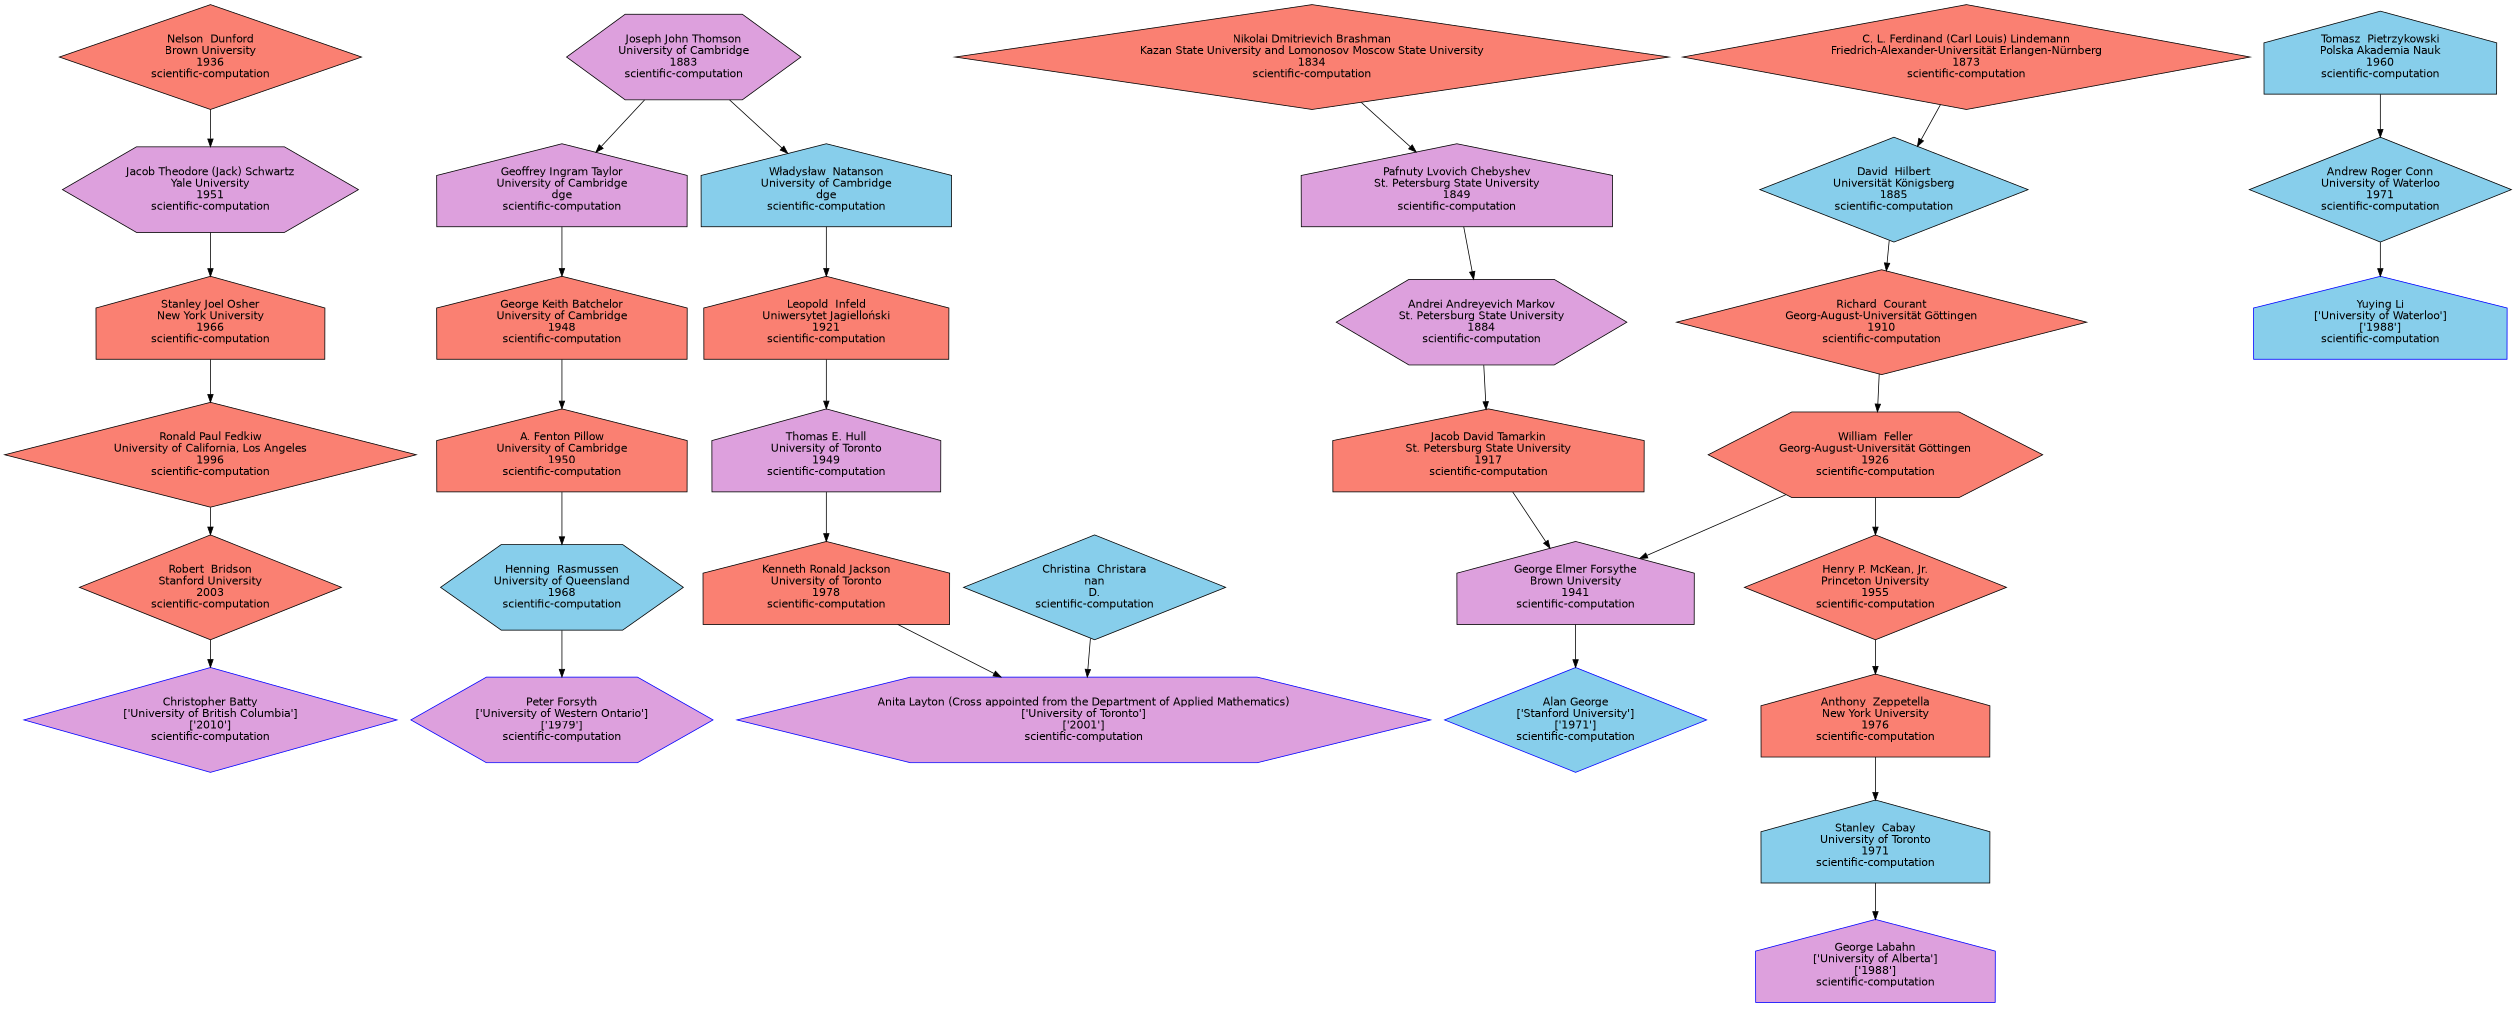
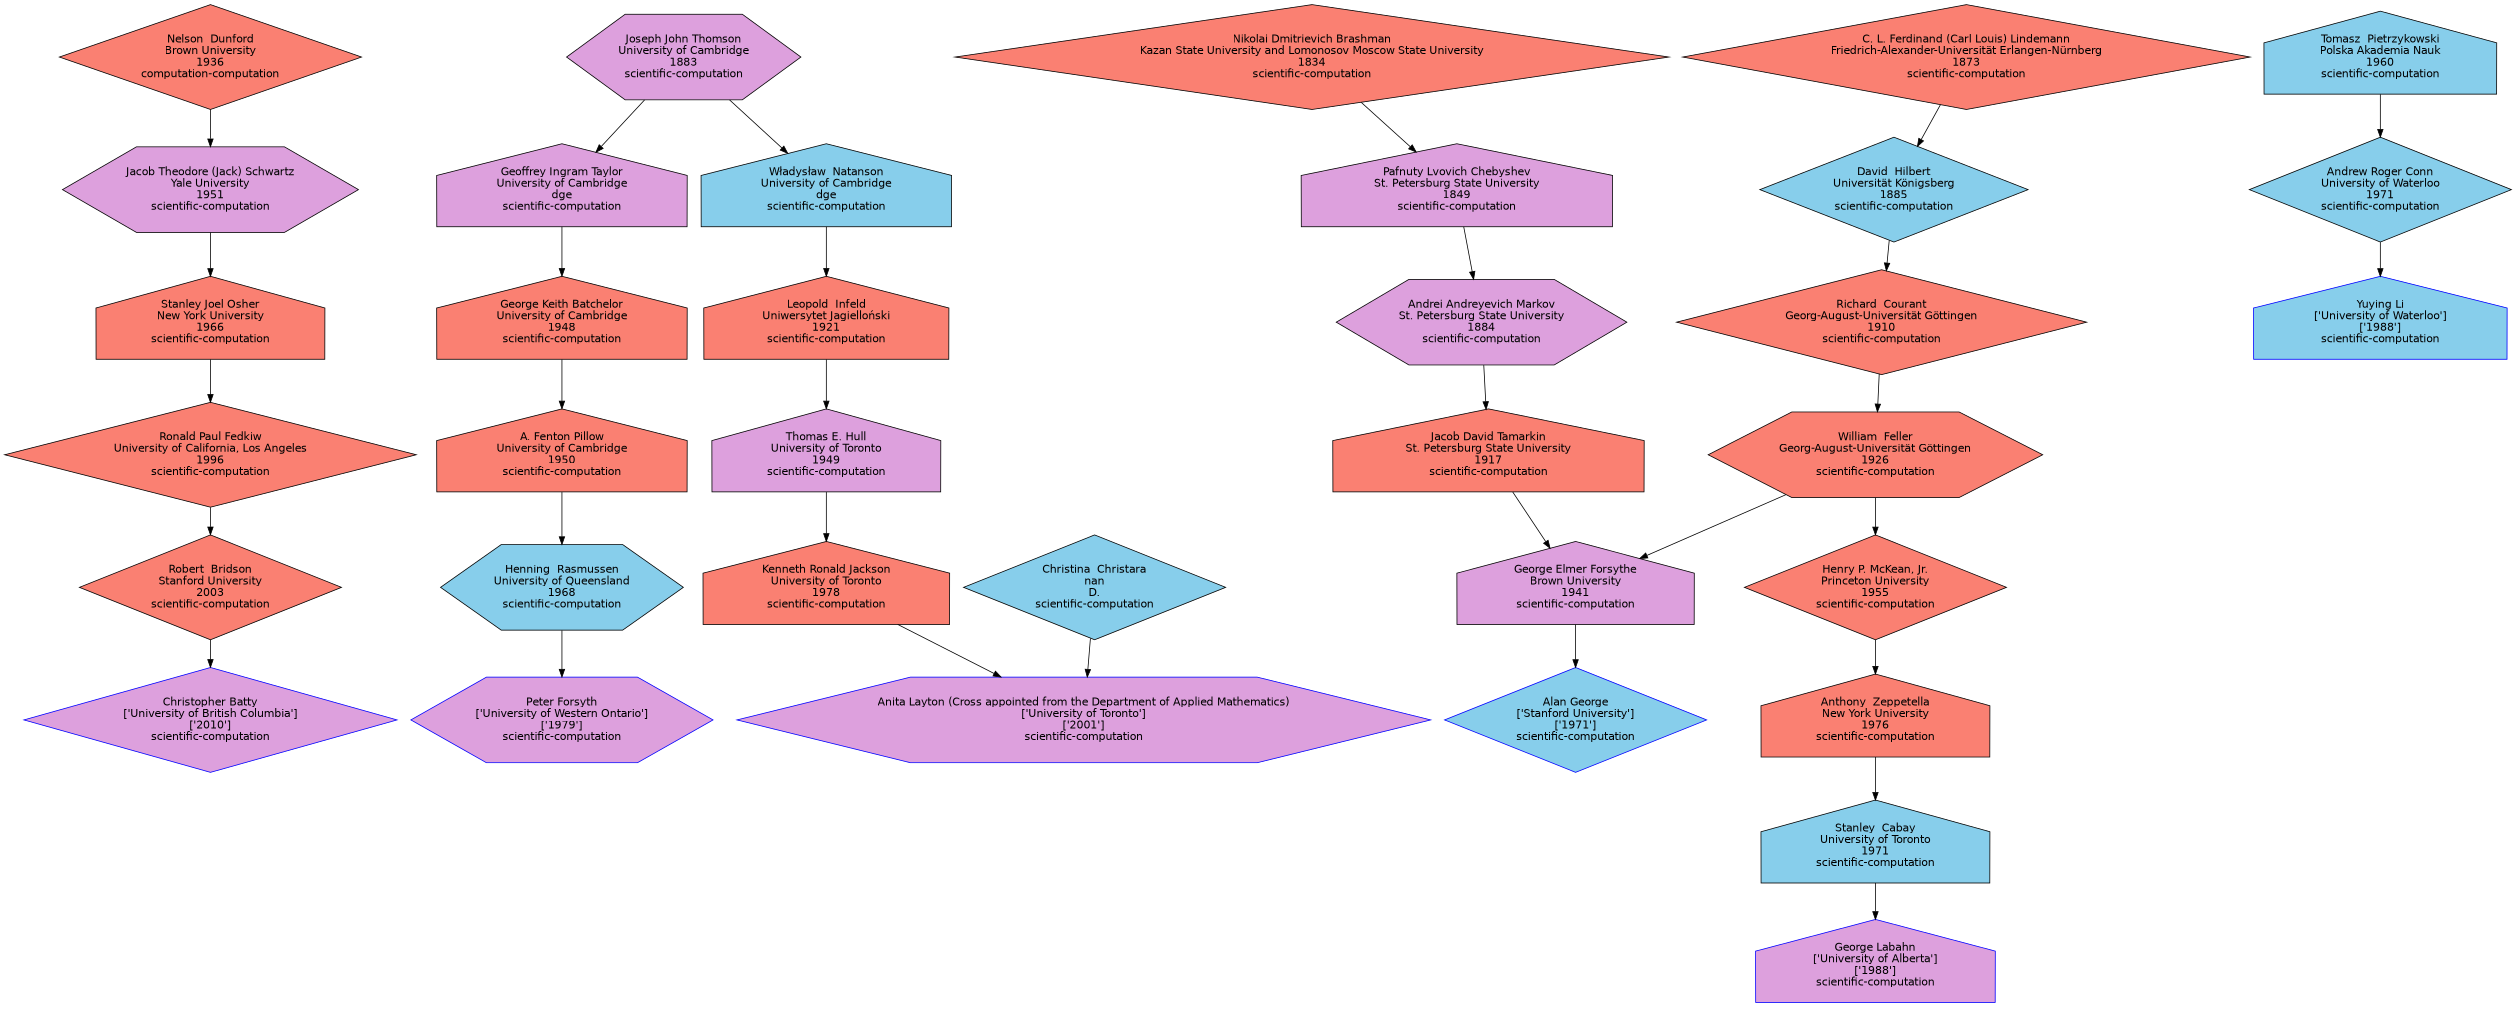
(210, 57) -> (210, 57)
